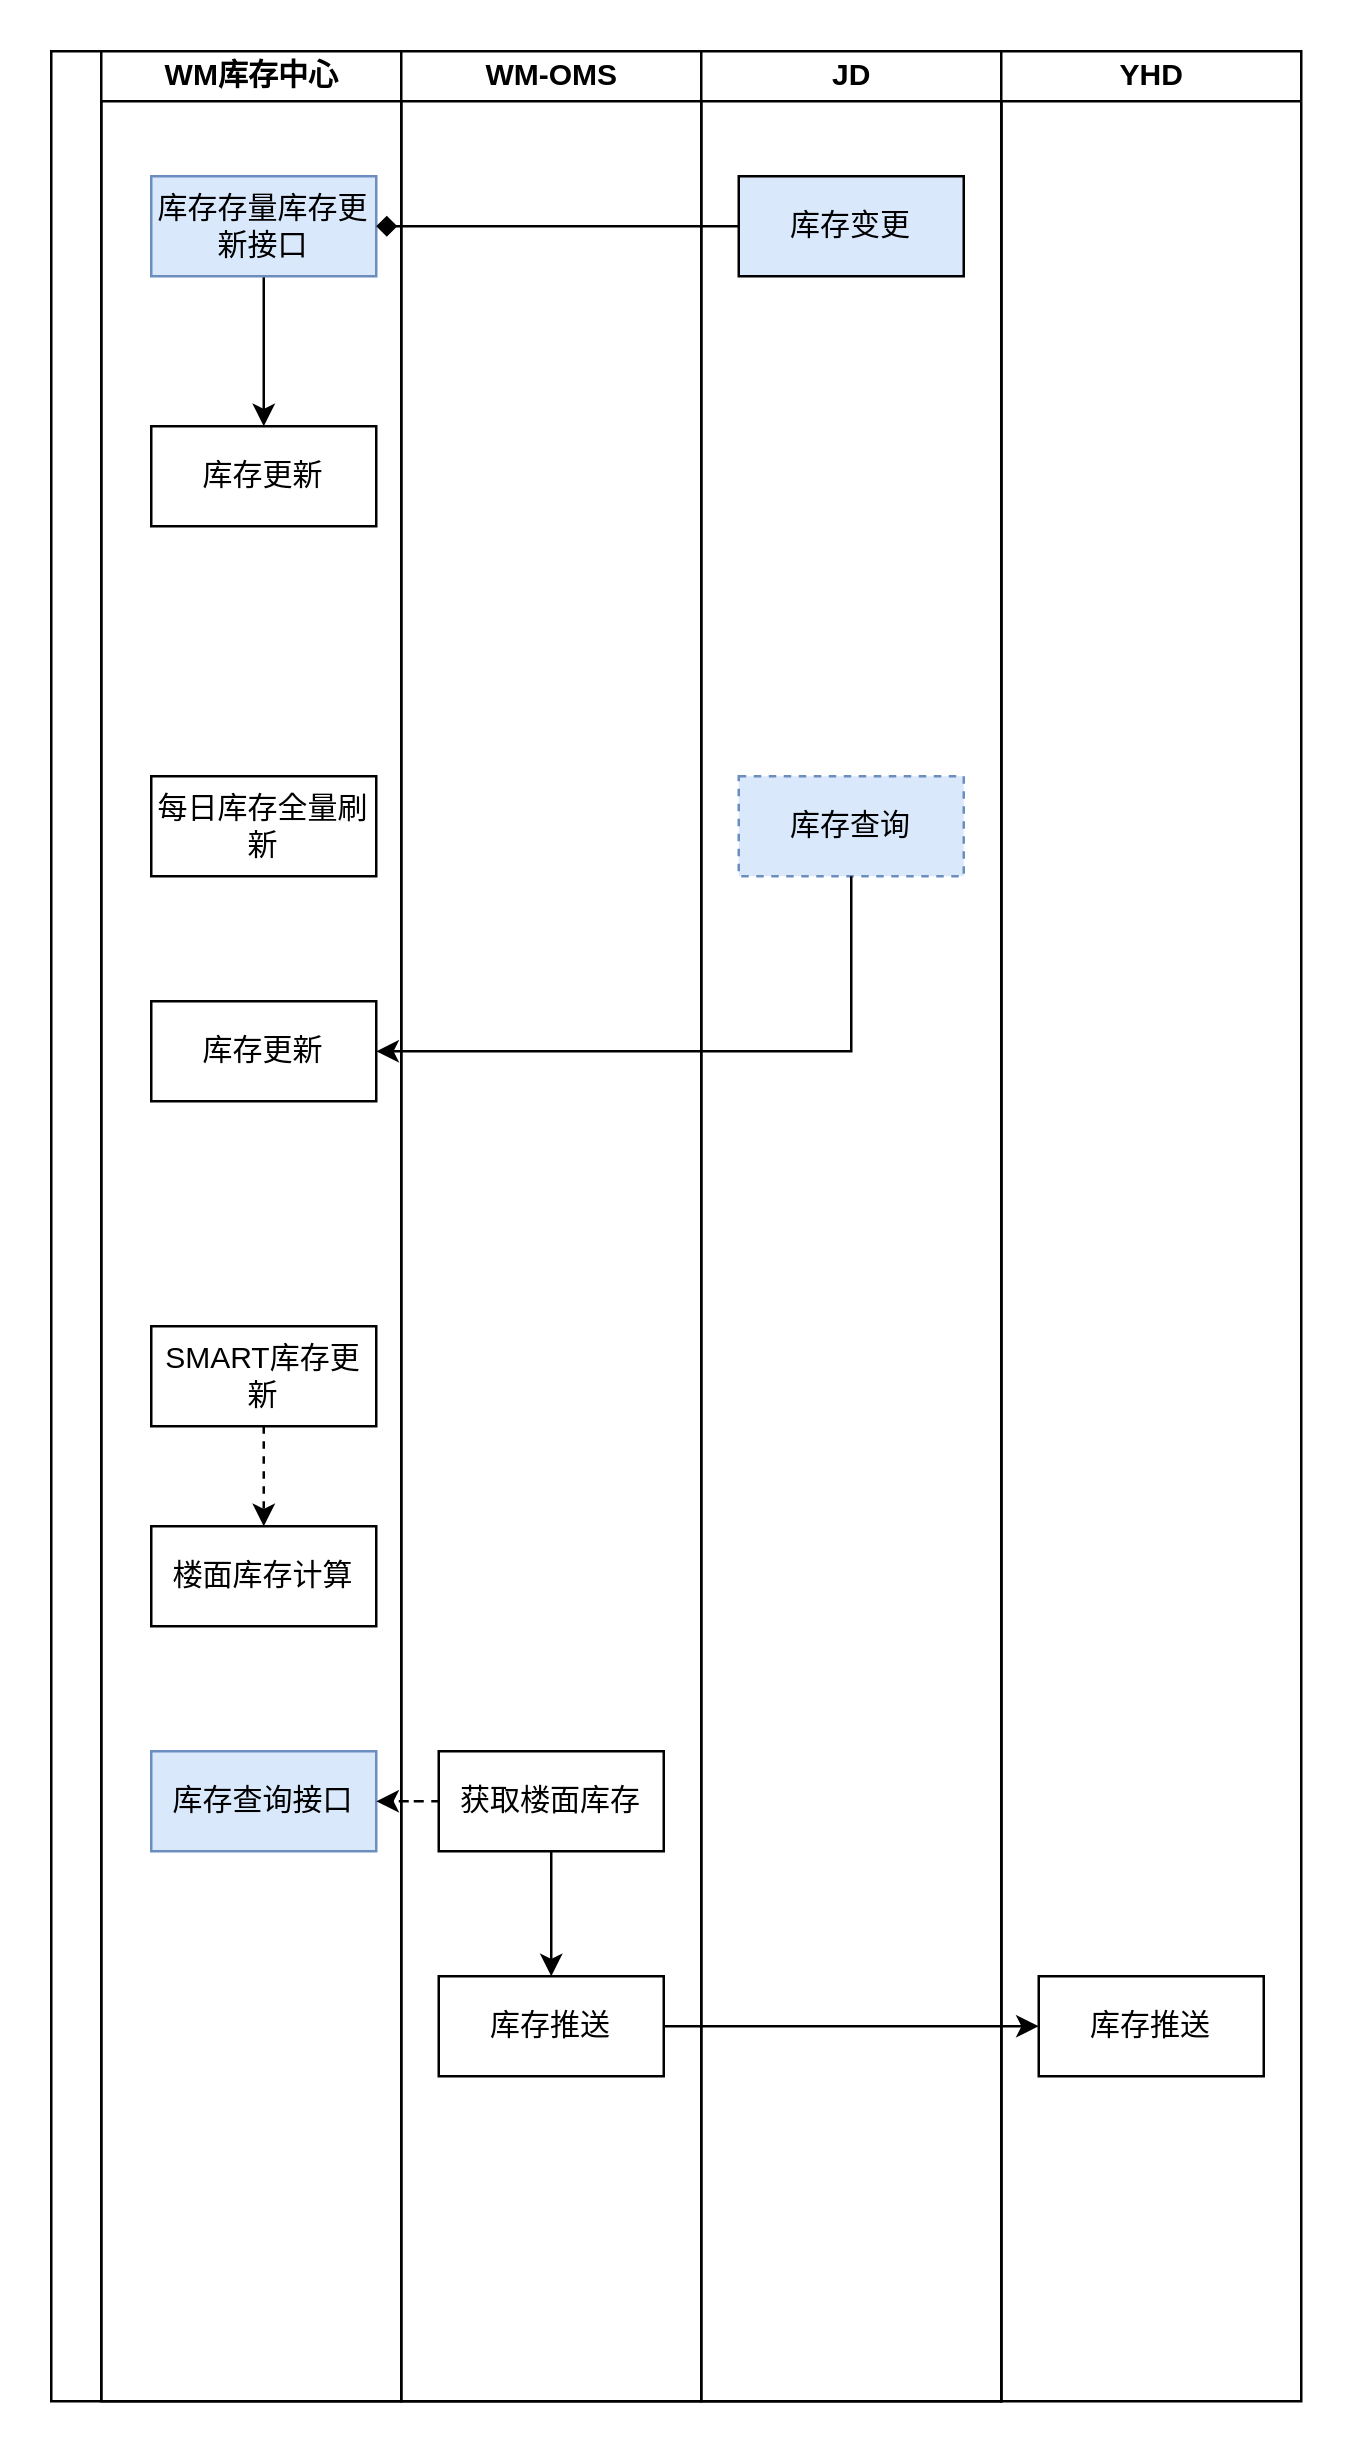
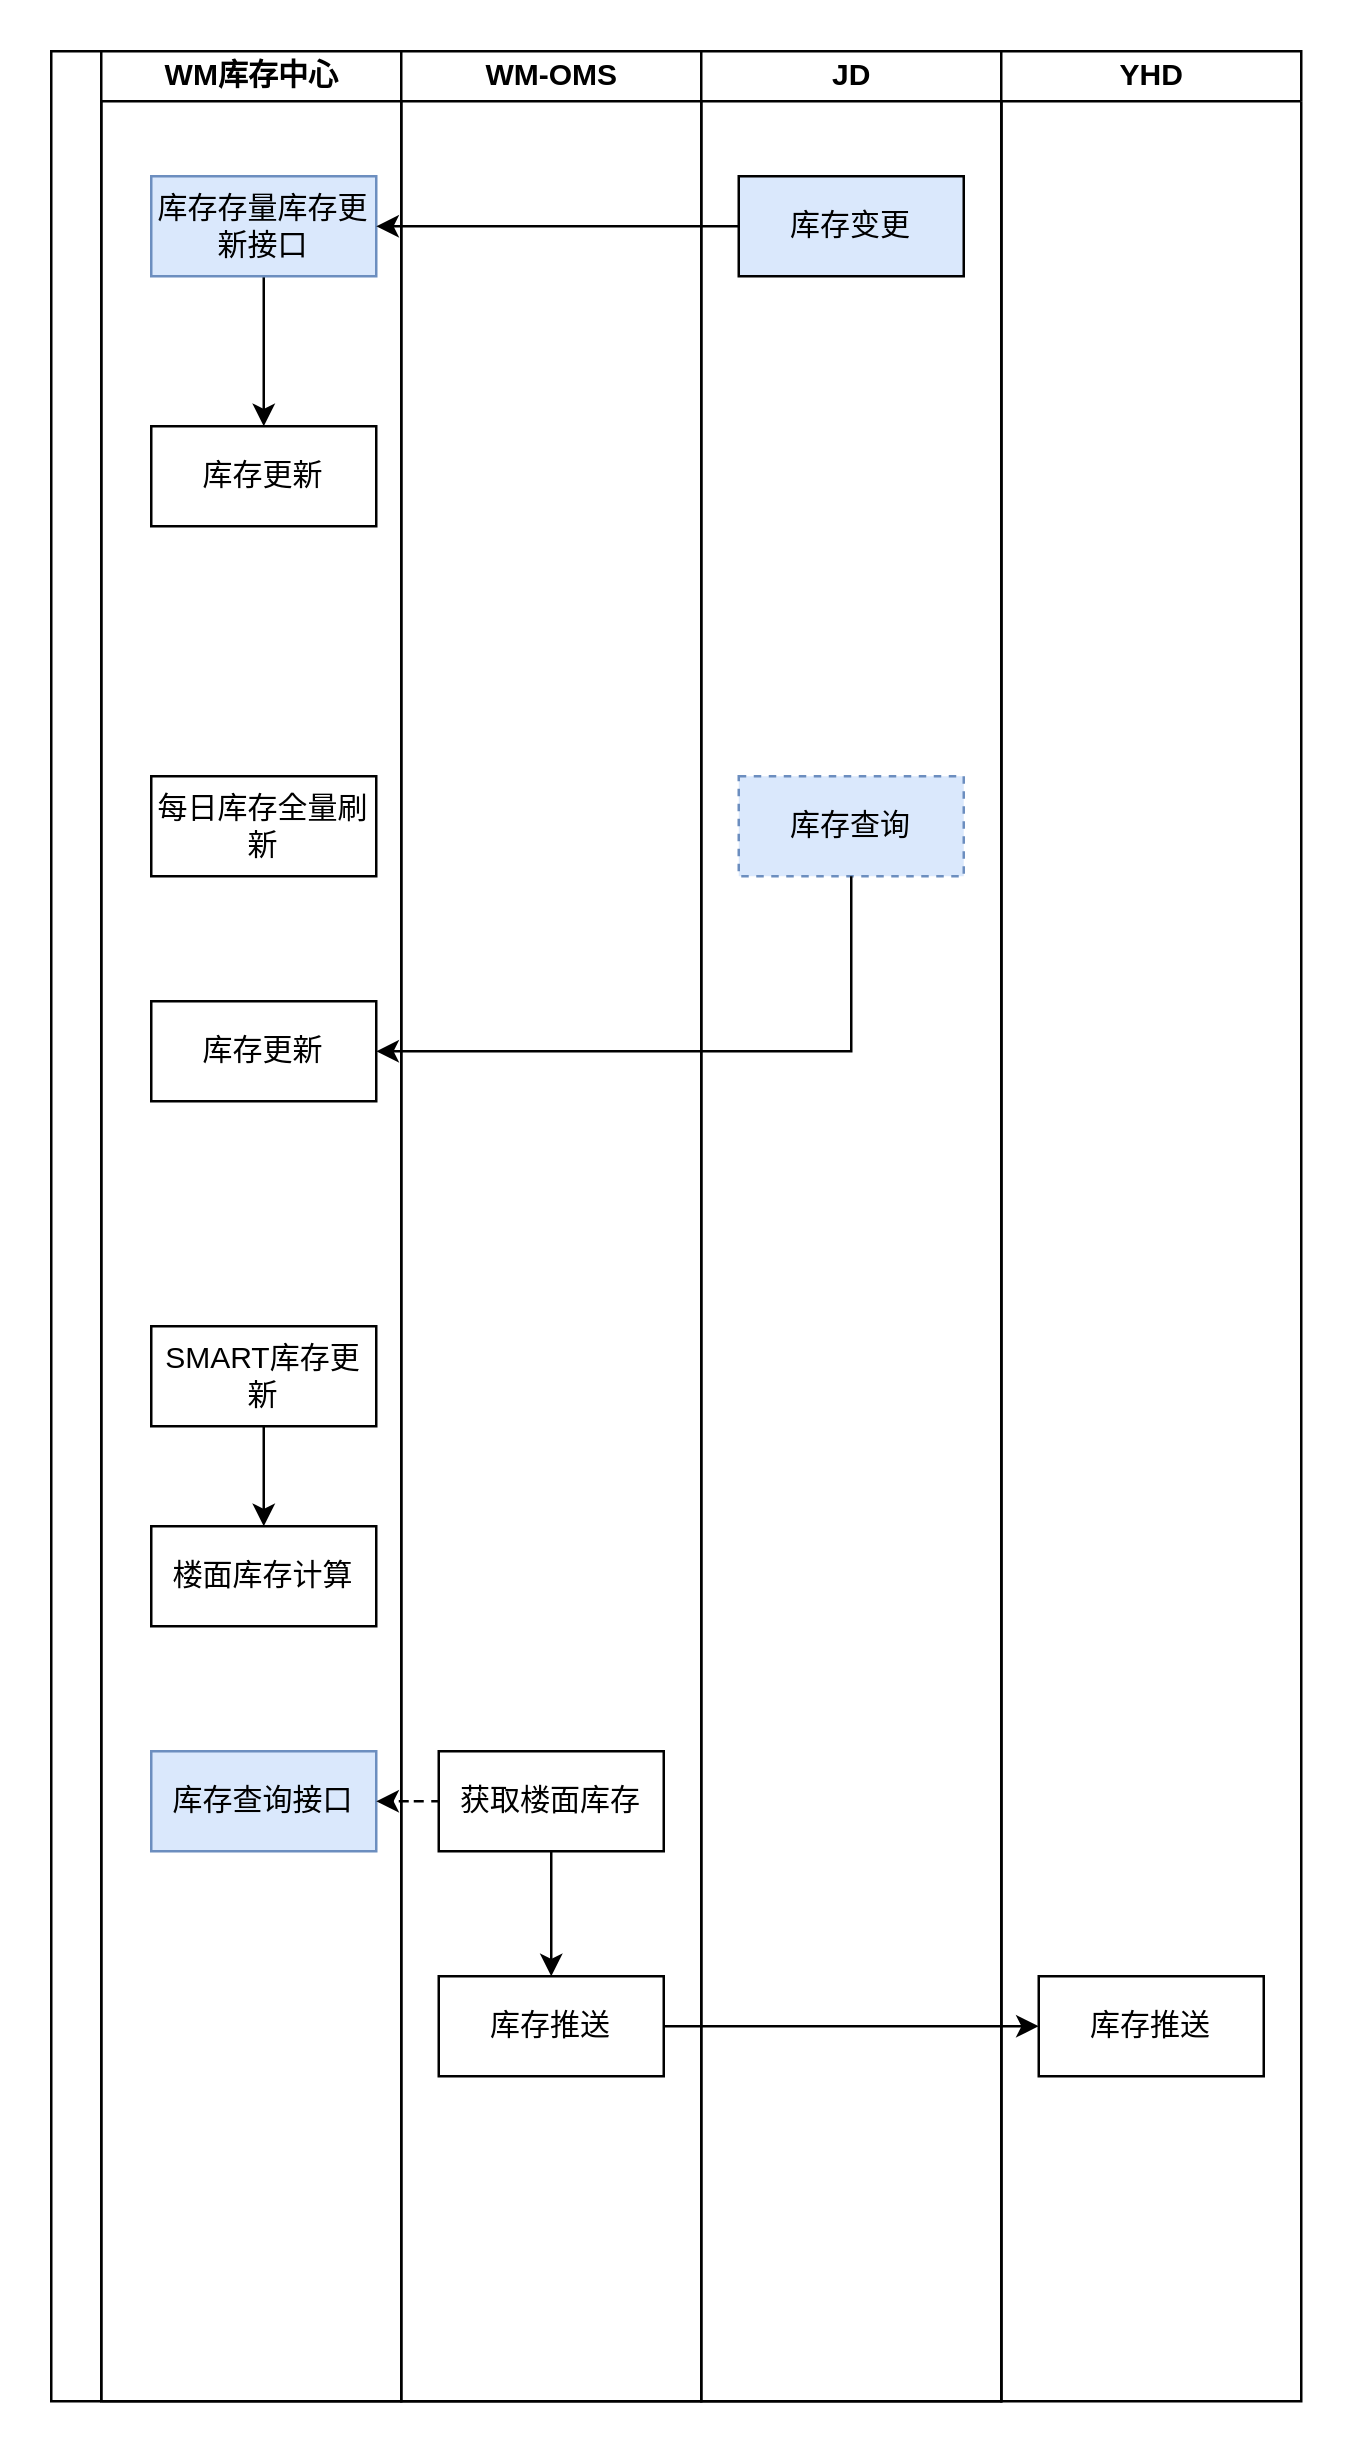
(396, 226) -> (394, 226)
(264, 1467) -> (264, 1467)
